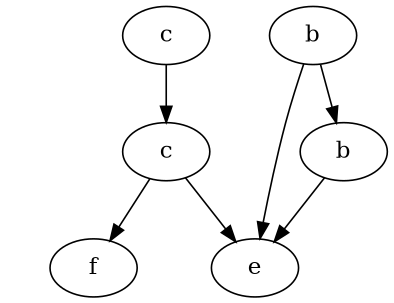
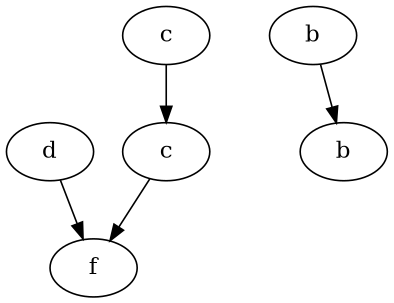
none -> (50, 152)
(255, 268) -> none
